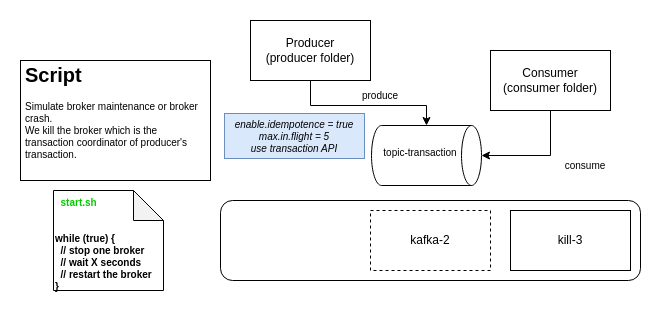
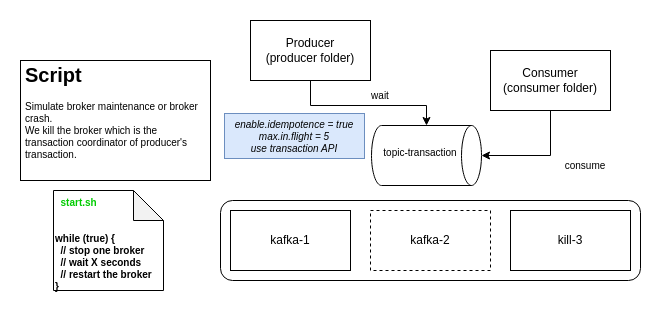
(381, 96) -> (381, 96)
none -> (291, 241)
